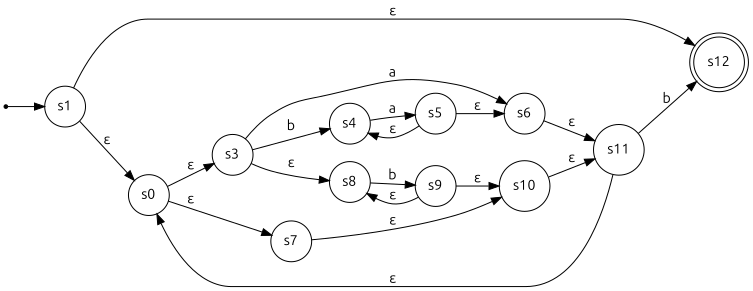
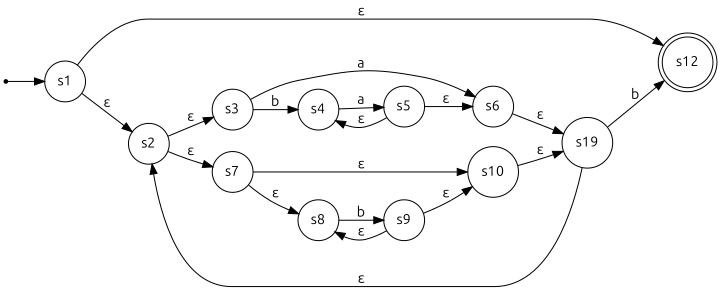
(619, 150) -> (587, 143)
(285, 174) -> (268, 199)
(149, 195) -> (149, 144)
